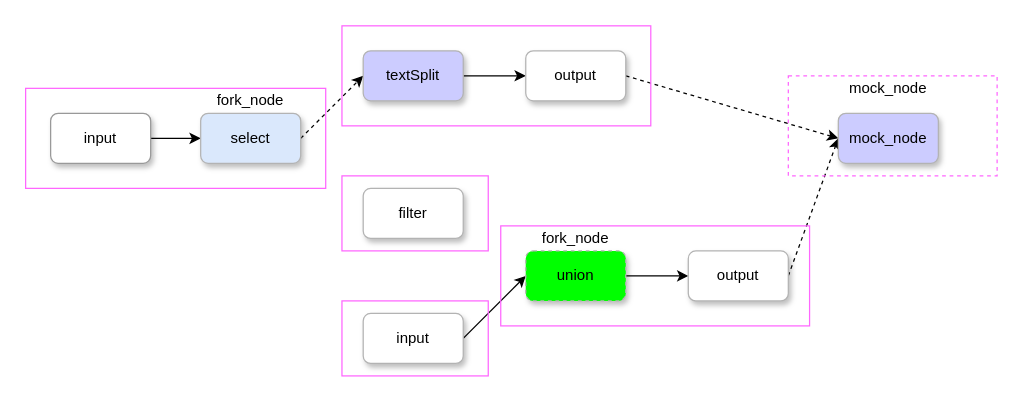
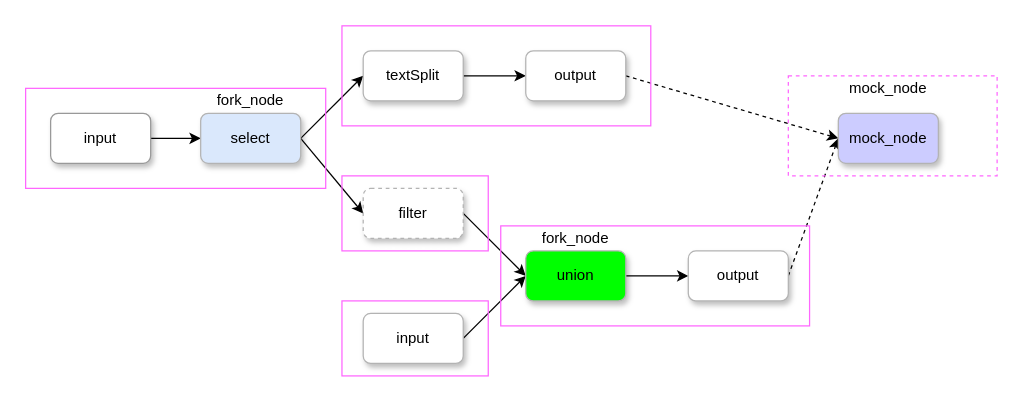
(413, 76) -> (413, 76)
(329, 110) -> (329, 110)
none -> (330, 173)
(413, 213) -> (413, 213)
none -> (492, 242)
(576, 276) -> (576, 276)
